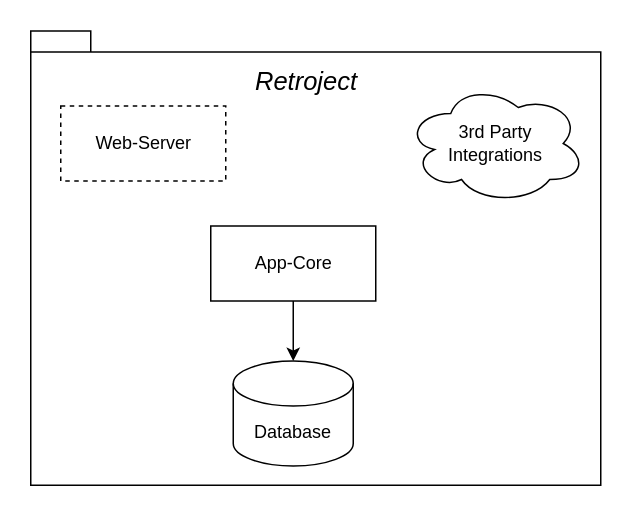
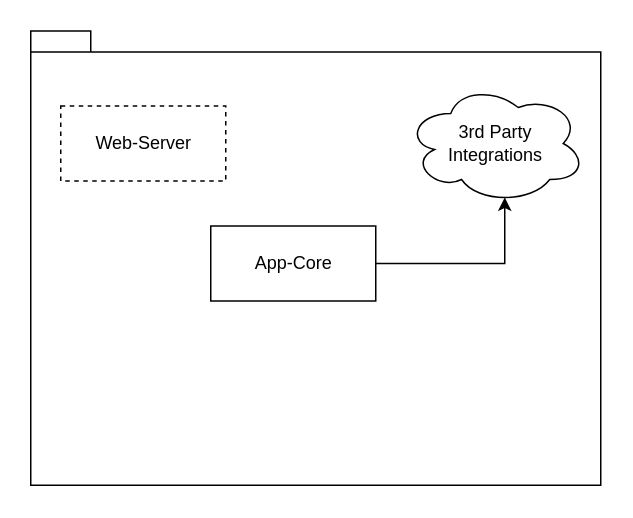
(307, 83) -> none
none -> (468, 263)
(293, 326) -> none
(293, 413) -> none
